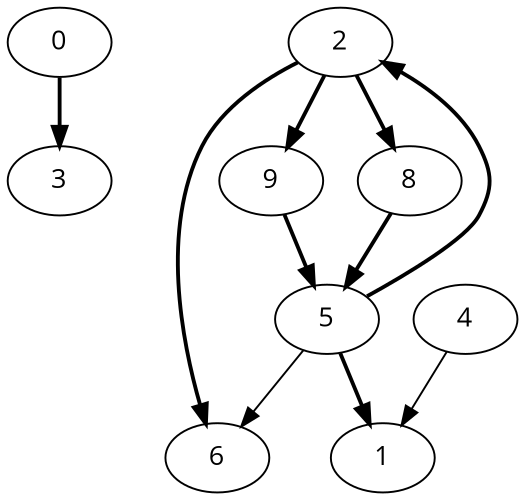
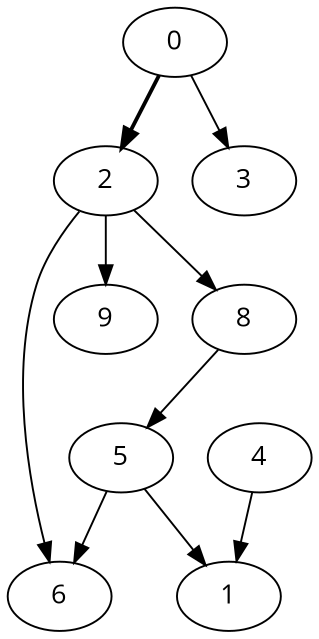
(60, 102) -> (205, 103)
(310, 103) -> (106, 241)
(371, 103) -> (168, 243)
(487, 195) -> (145, 103)
(182, 210) -> (24, 372)
(295, 241) -> none
(373, 242) -> (189, 381)
(351, 380) -> (169, 519)
